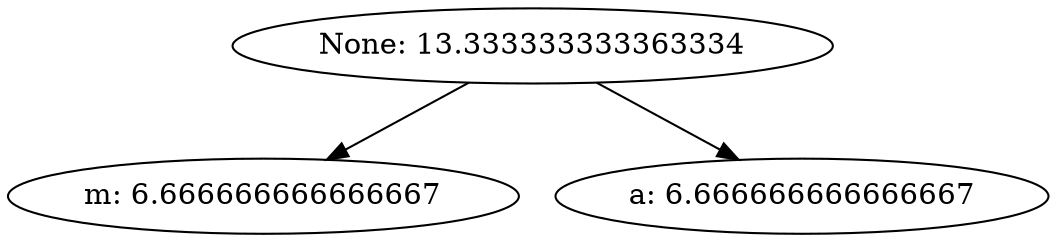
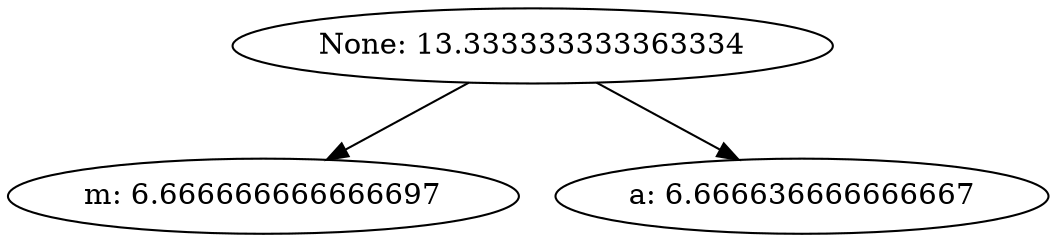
(263, 196) -> (263, 196)
(802, 196) -> (802, 196)
